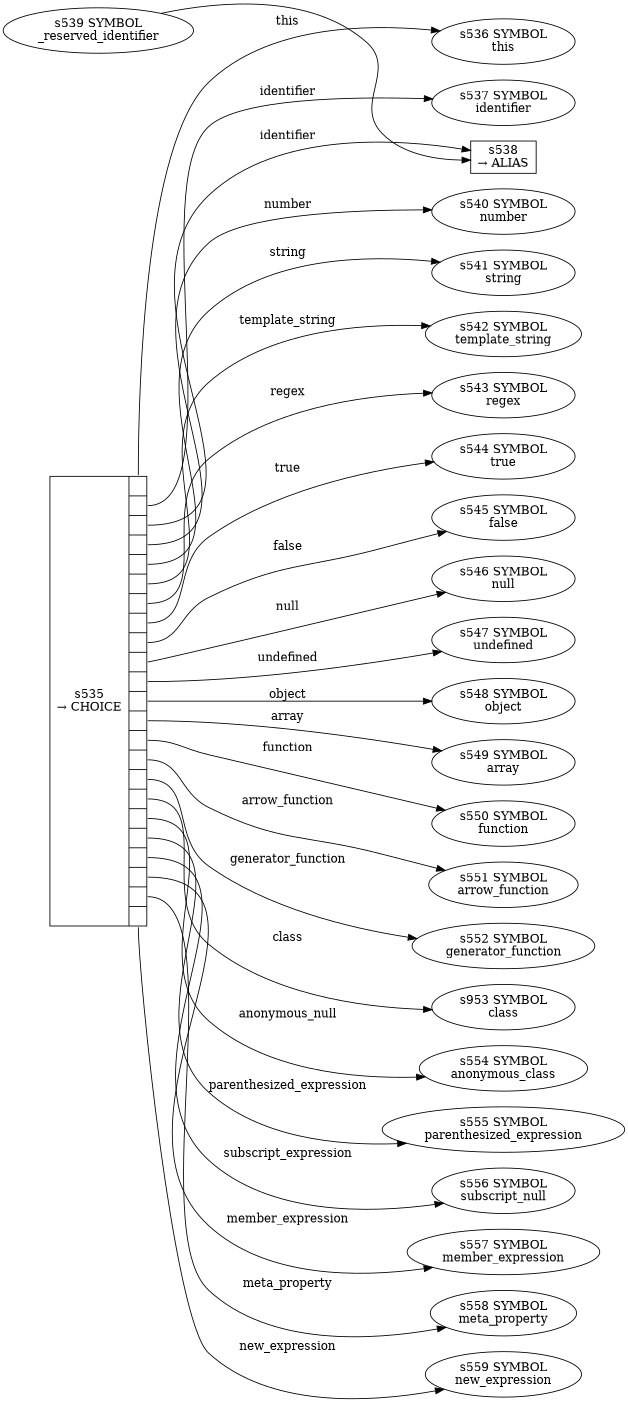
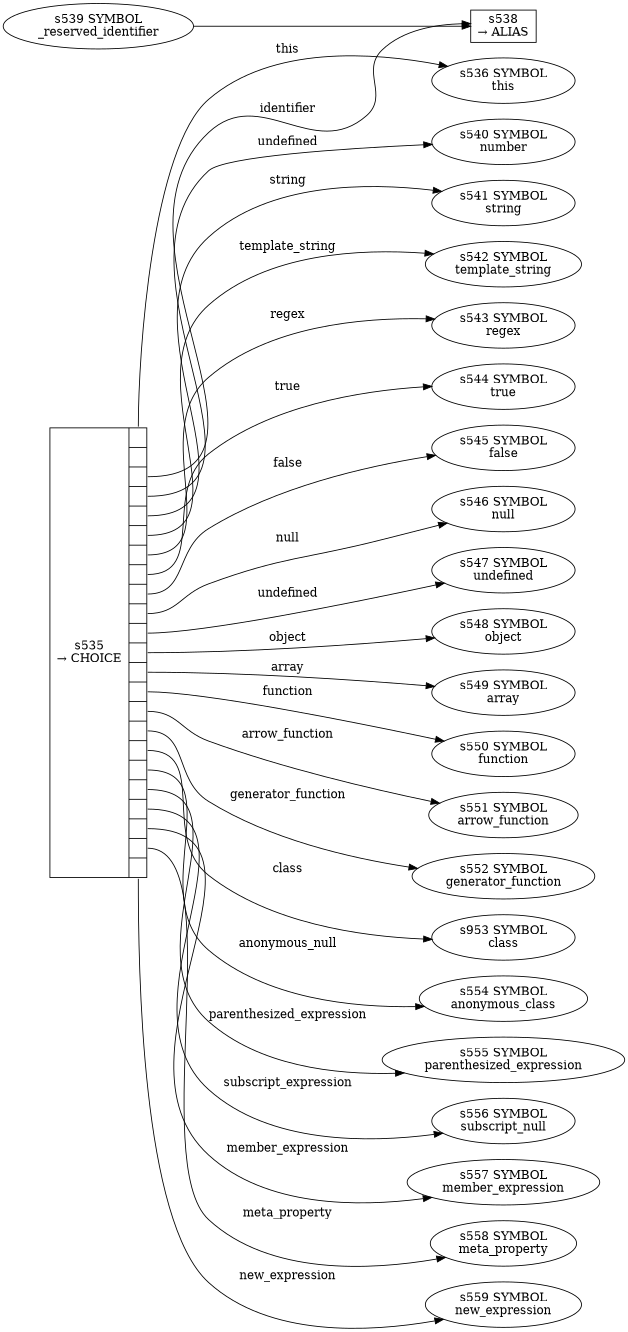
(503, 103) -> none
(288, 205) -> (288, 142)
